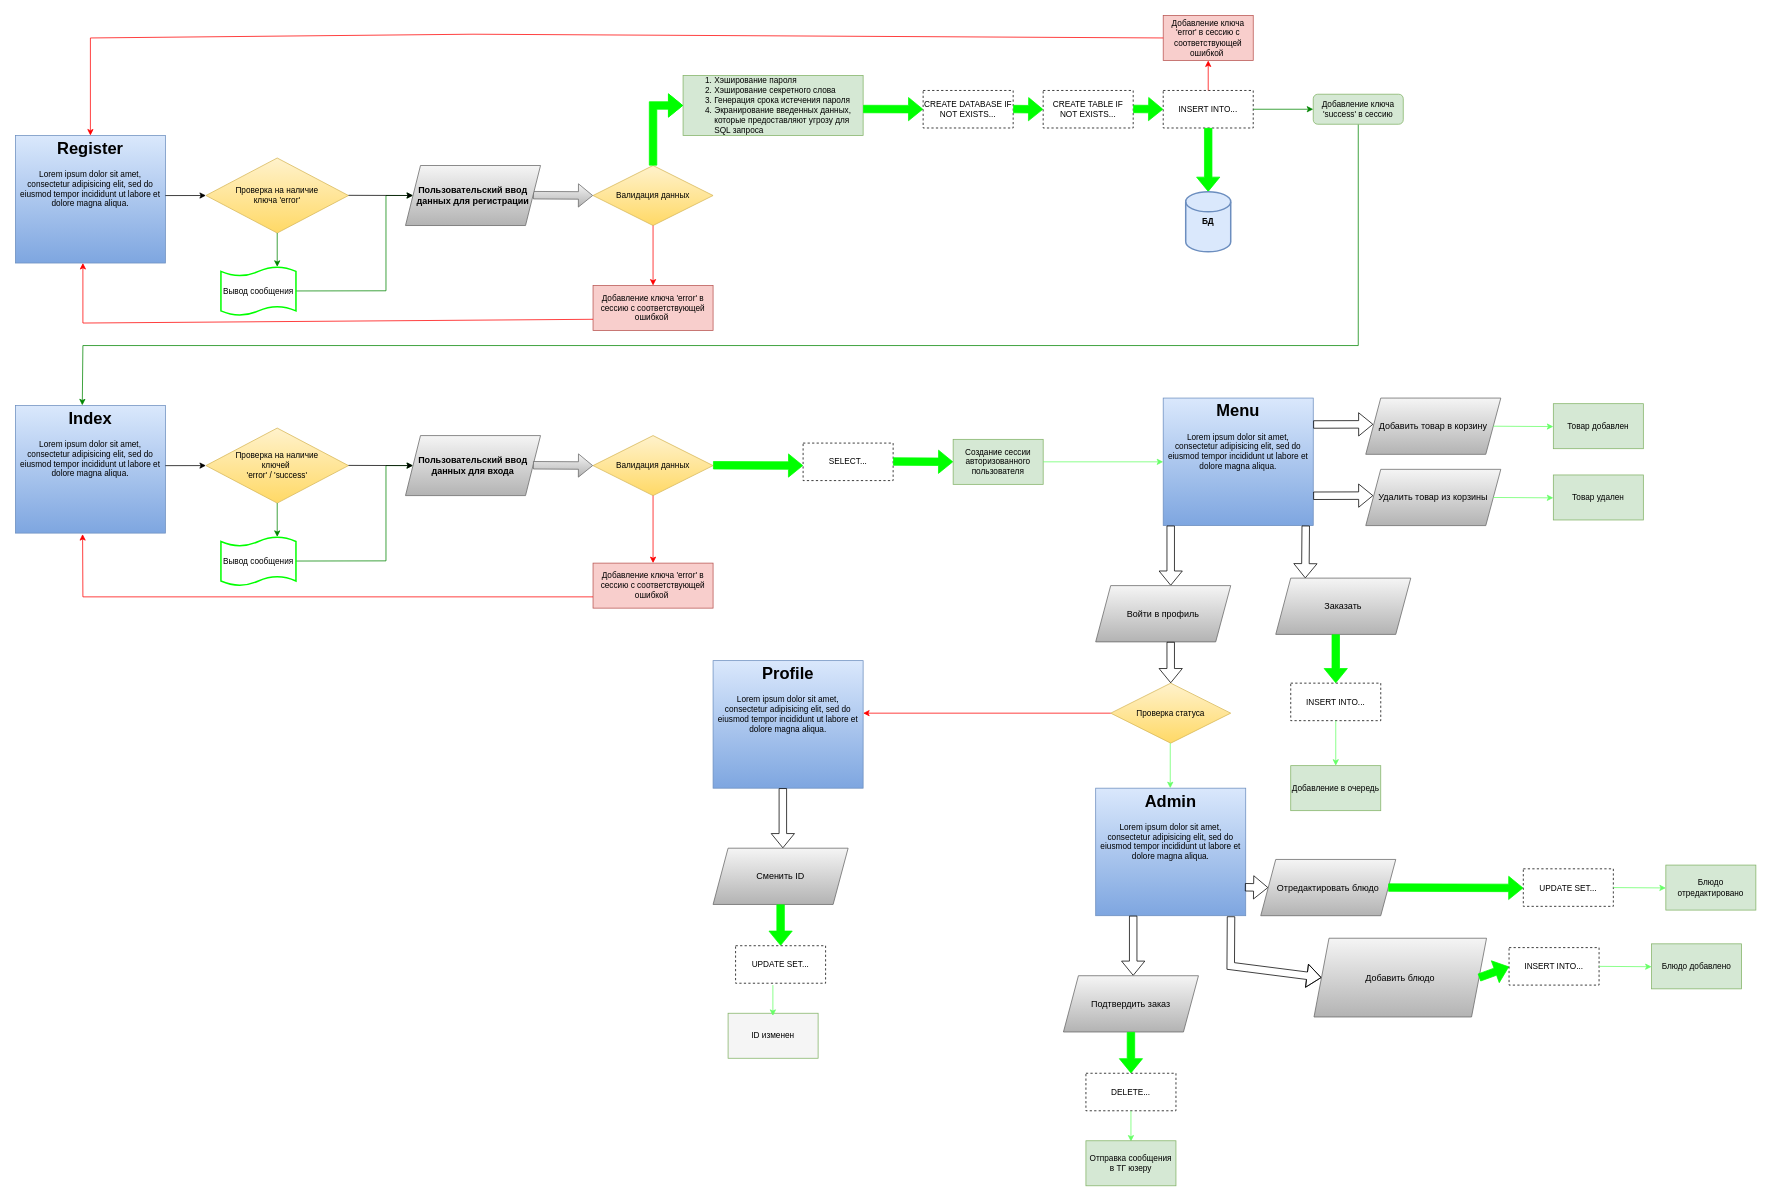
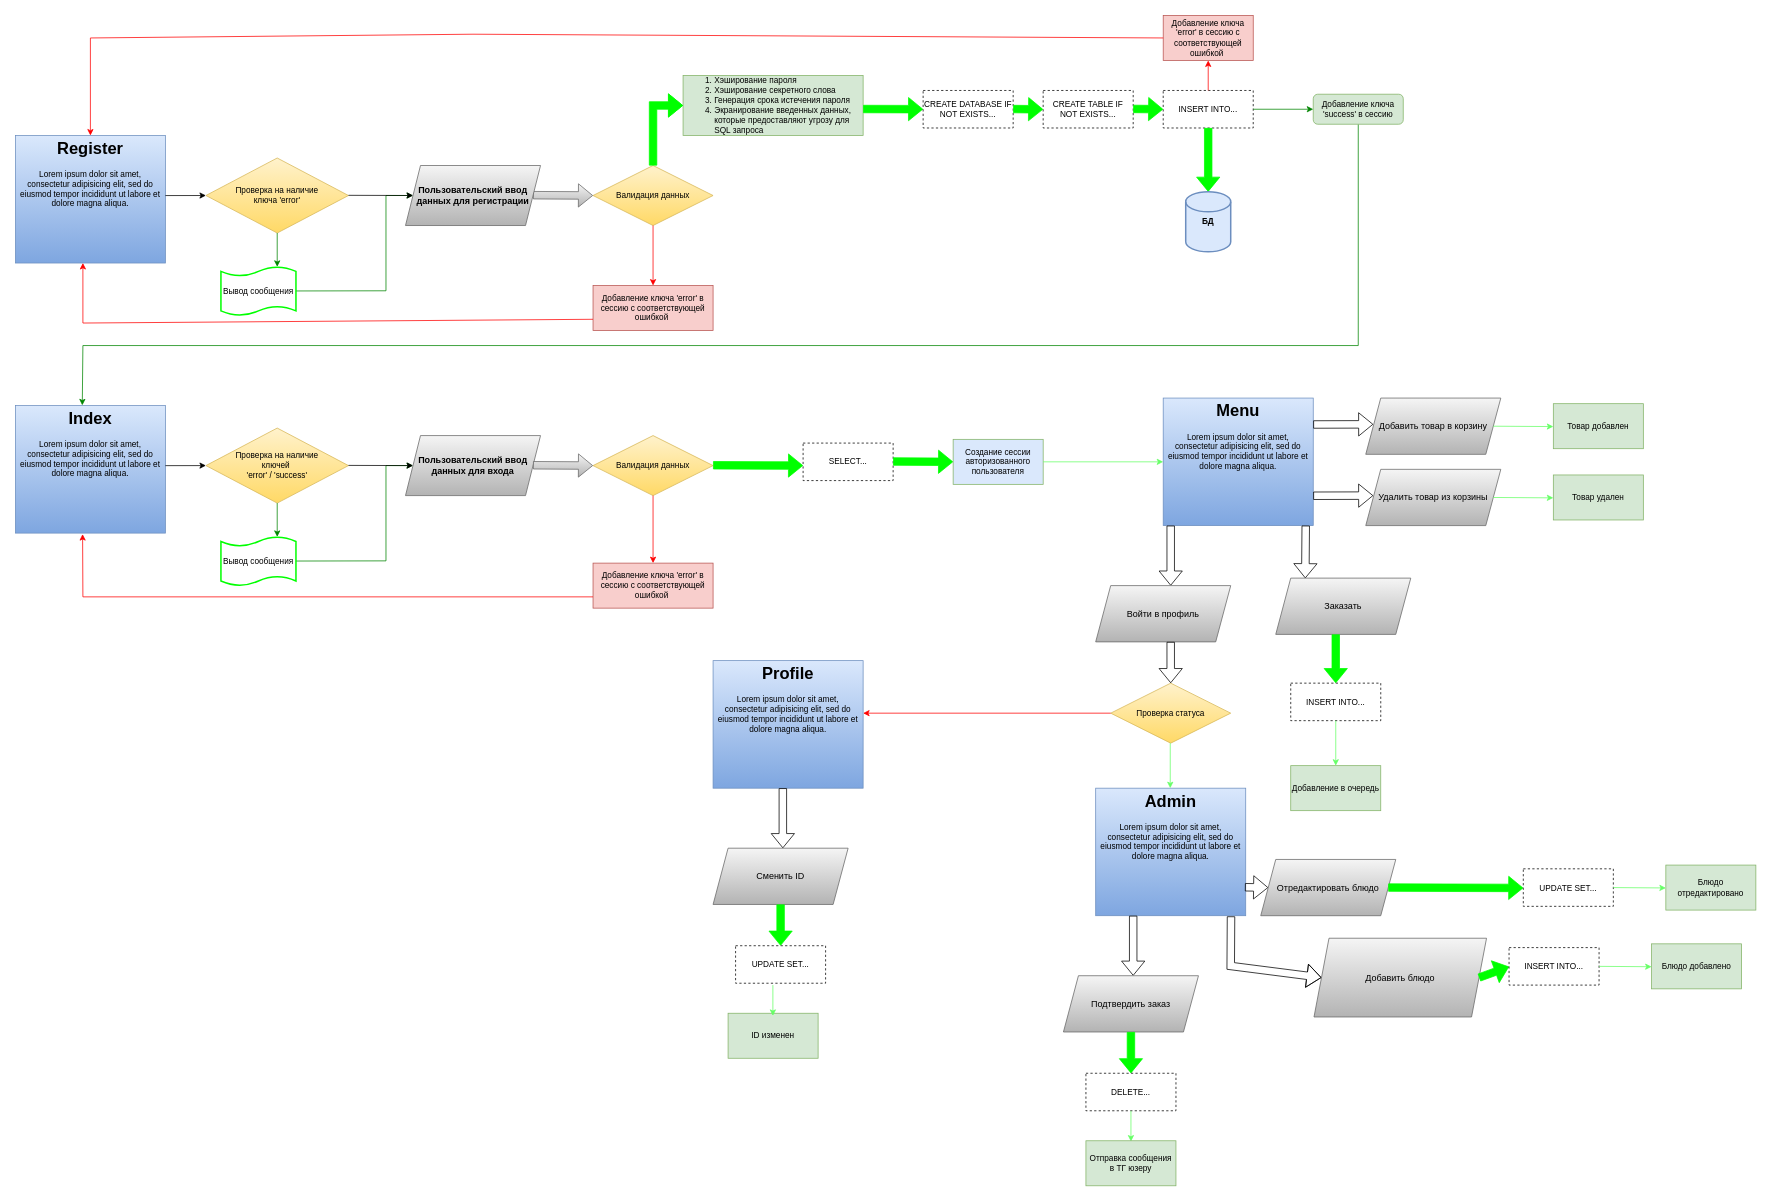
(998, 462) -> (998, 462)
(773, 1035) -> (773, 1035)
